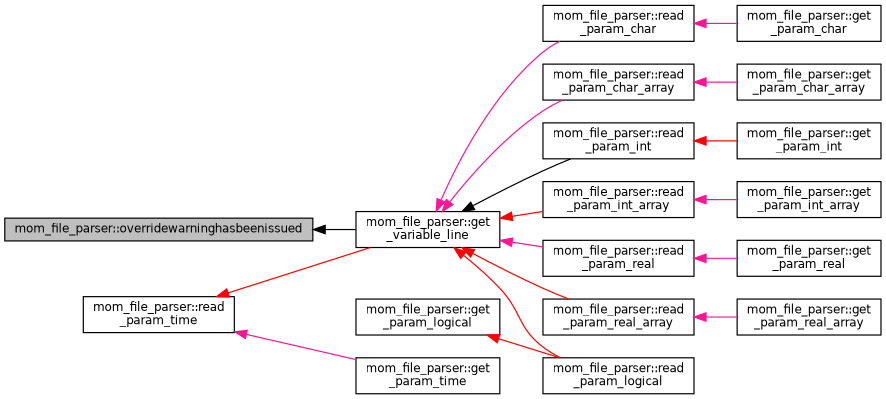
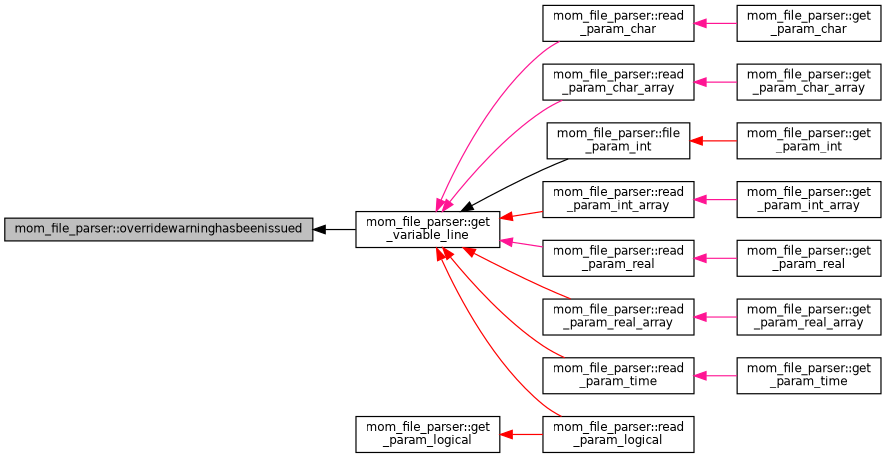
(618, 141) -> (618, 141)
(299, 270) -> (503, 313)
